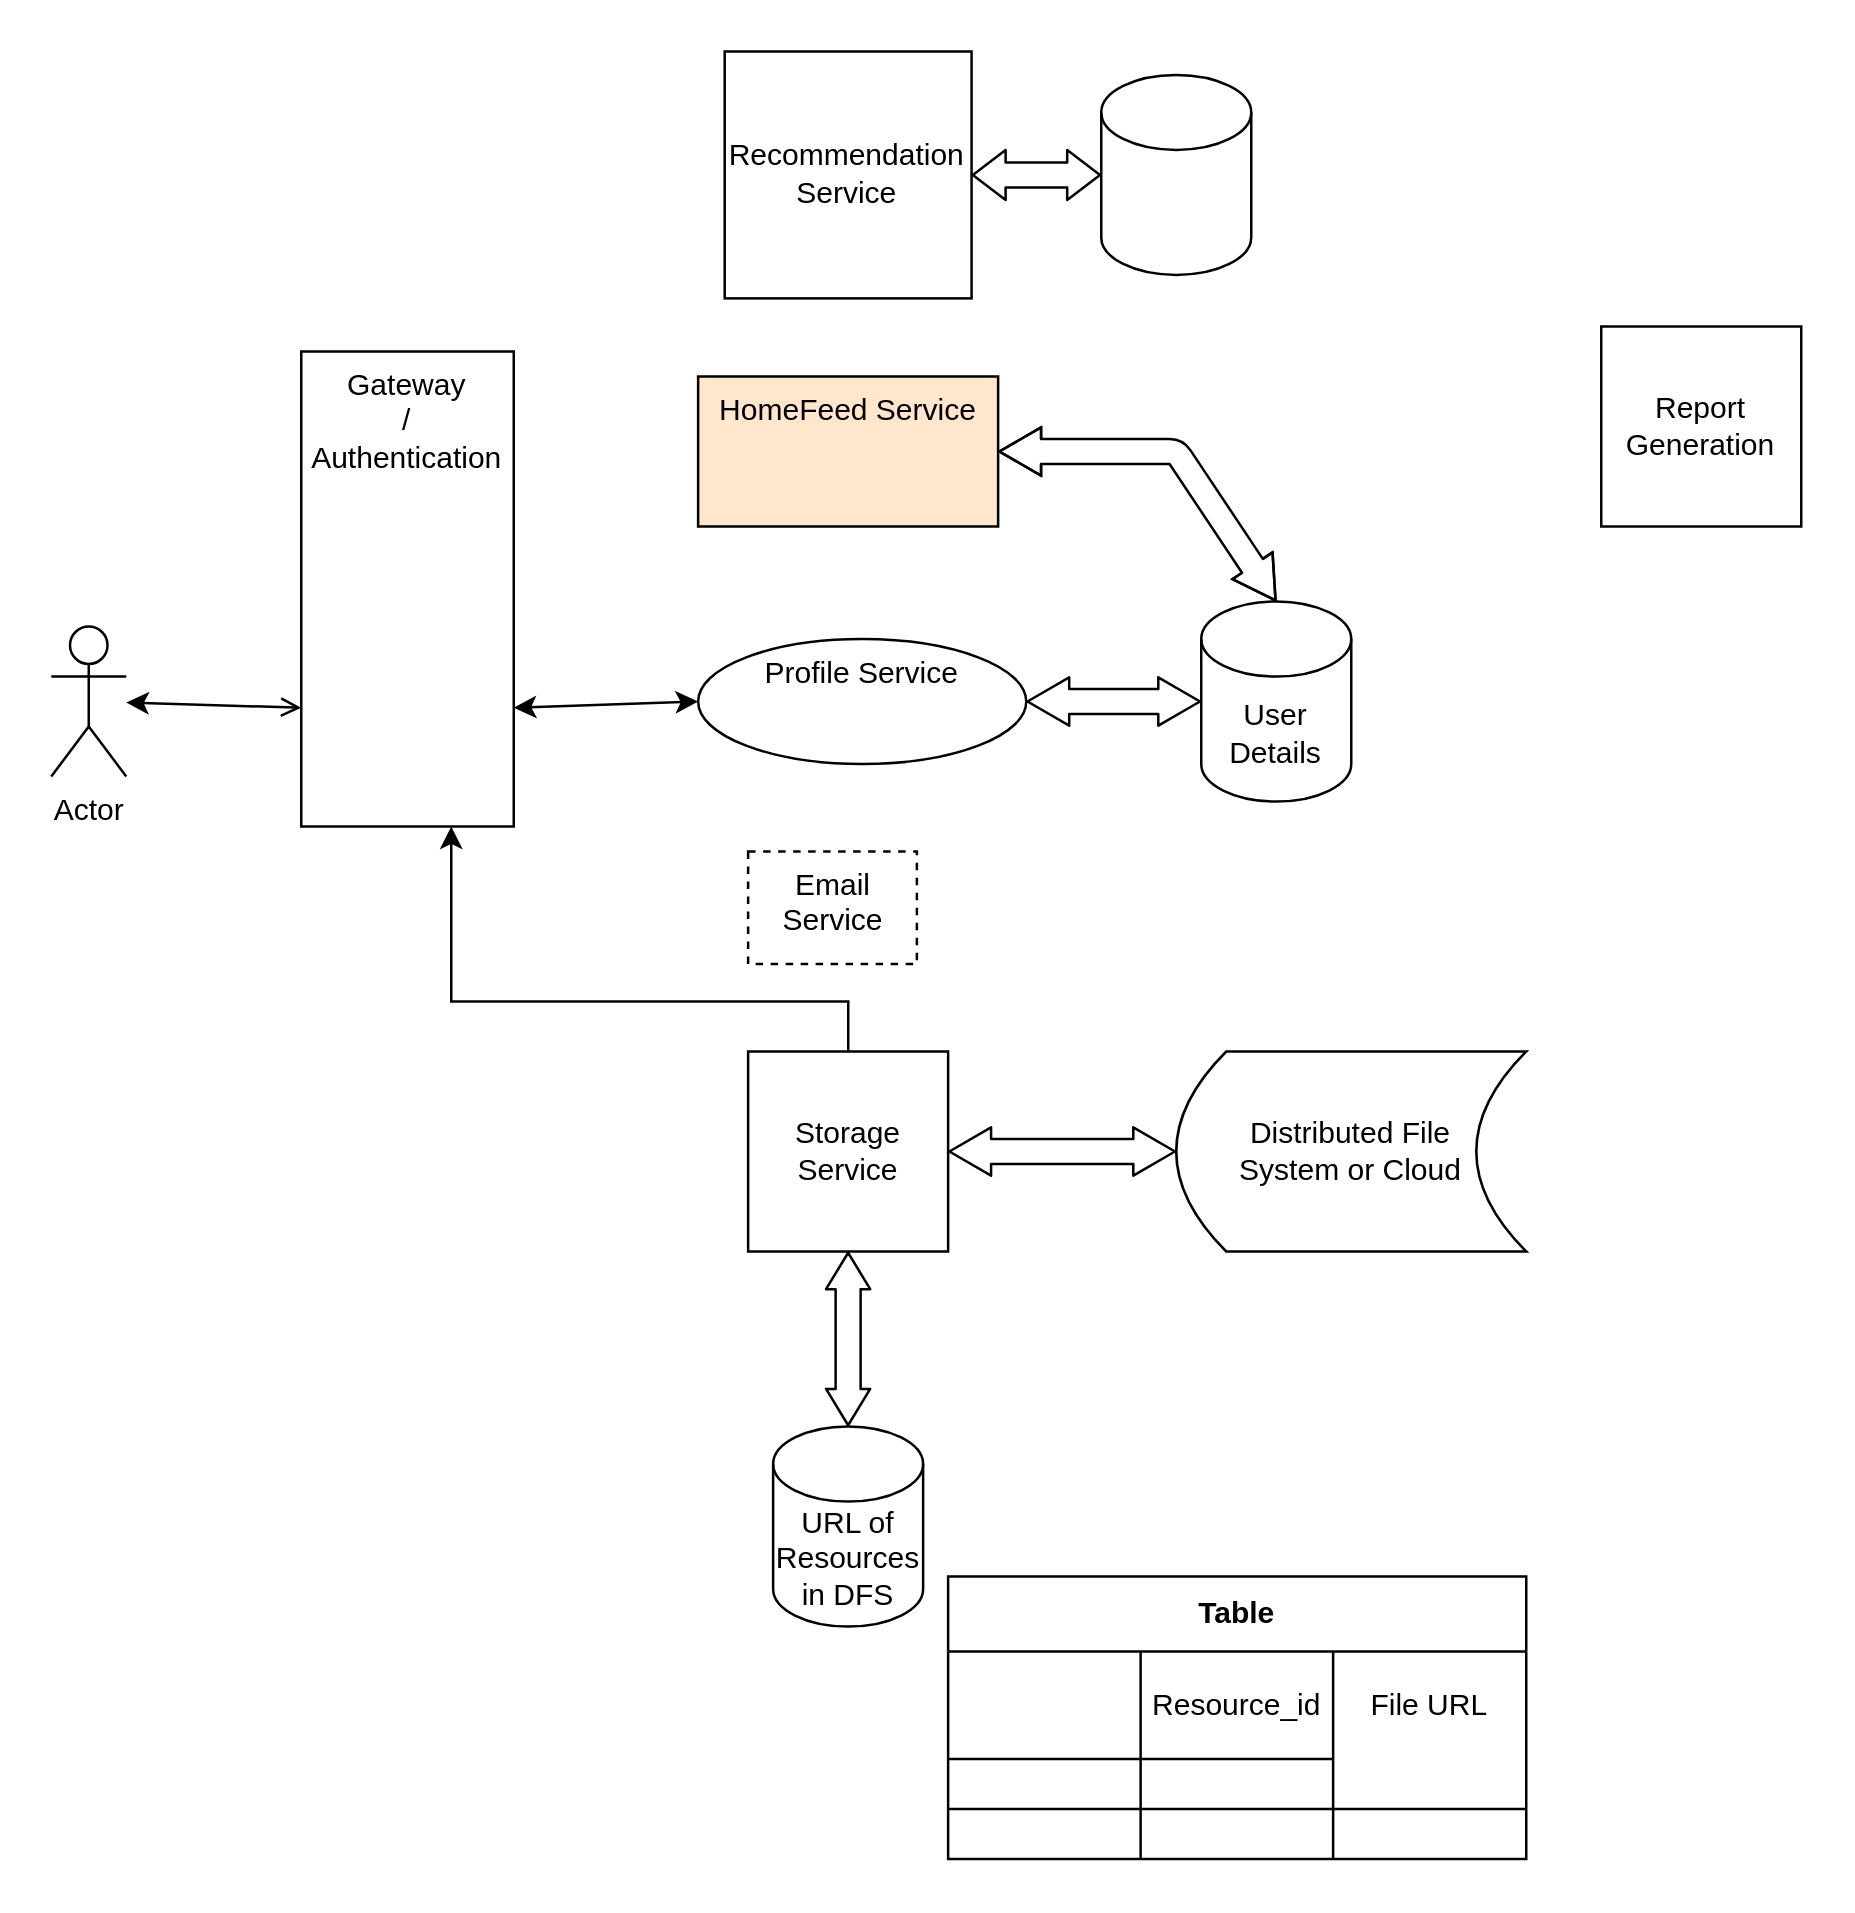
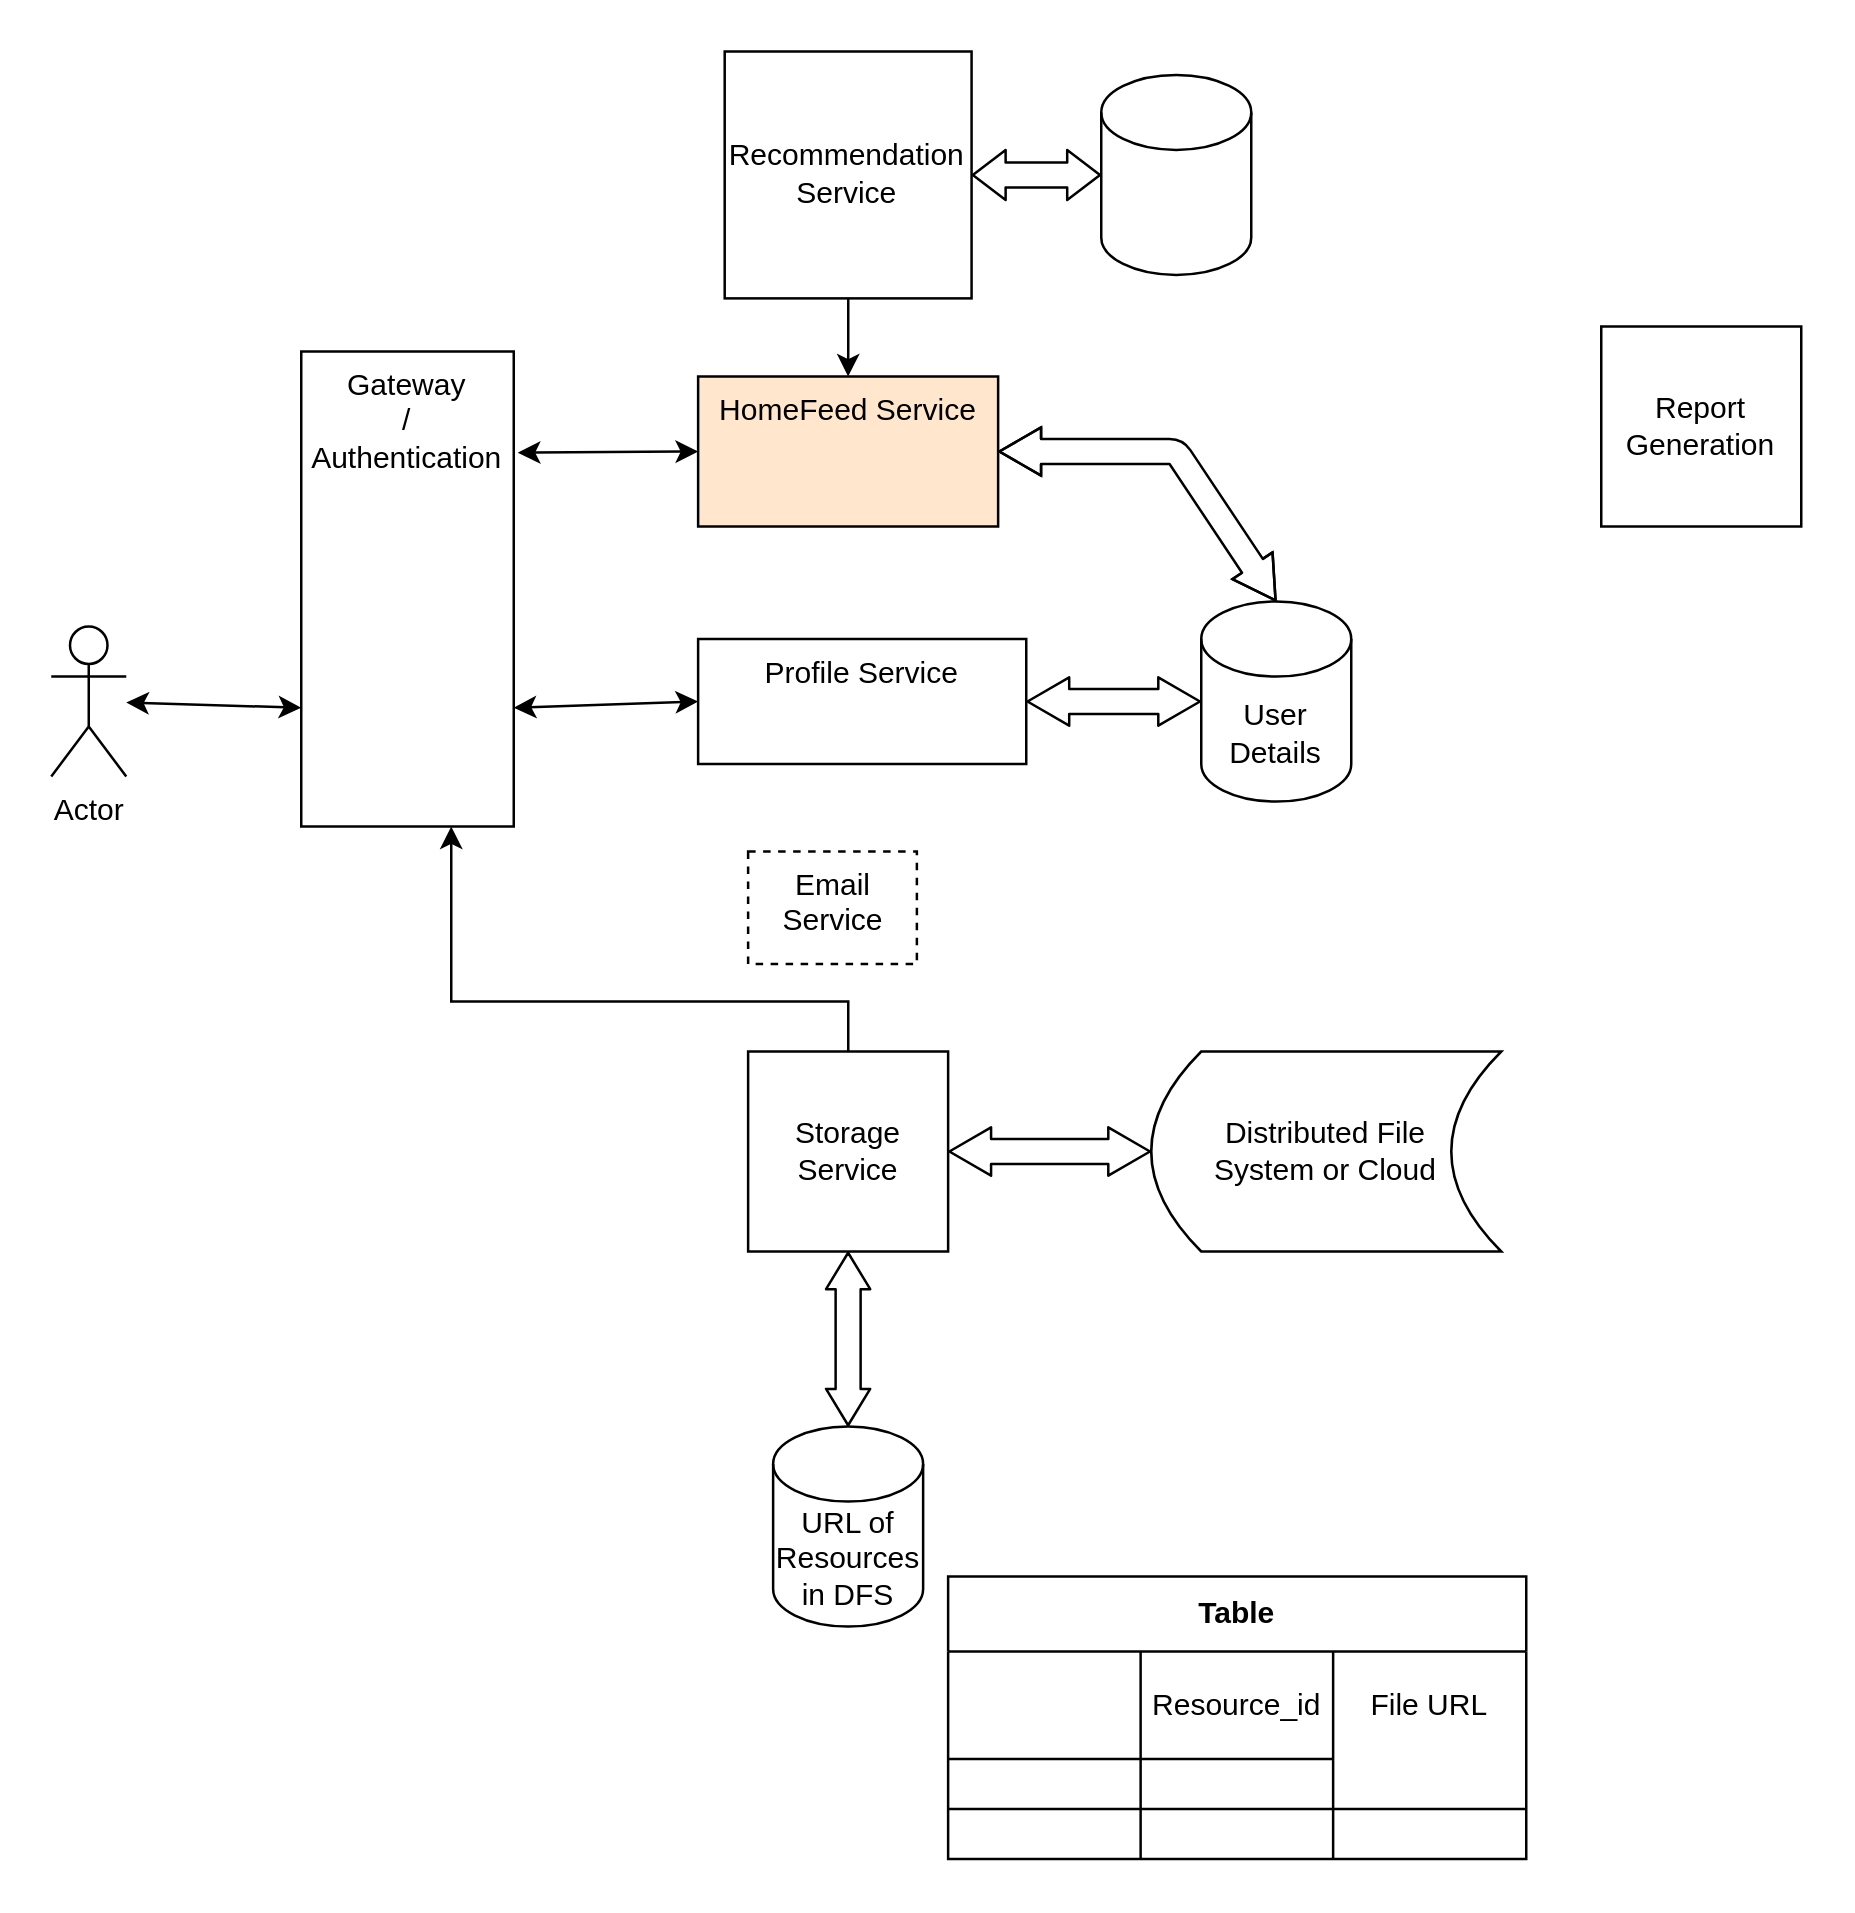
none -> (848, 329)
none -> (608, 452)
(862, 701) -> (862, 701)
(287, 707) -> (283, 707)
(1351, 1151) -> (1326, 1151)
